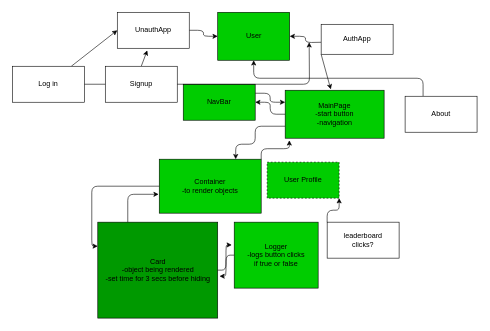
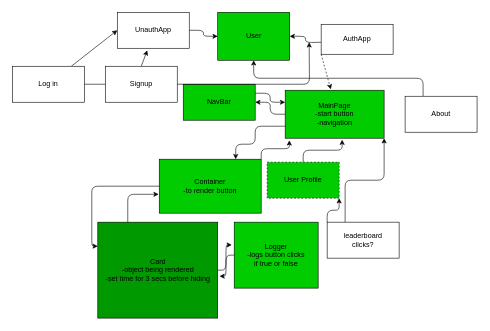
(326, 70) -> (326, 70)
none -> (305, 152)
none -> (347, 182)
(210, 186) -> (210, 186)
